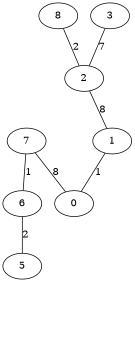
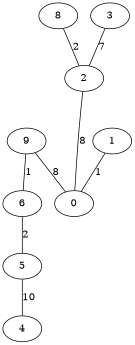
(98, 110) -> (78, 141)
(27, 141) -> (27, 141)
none -> (22, 329)
